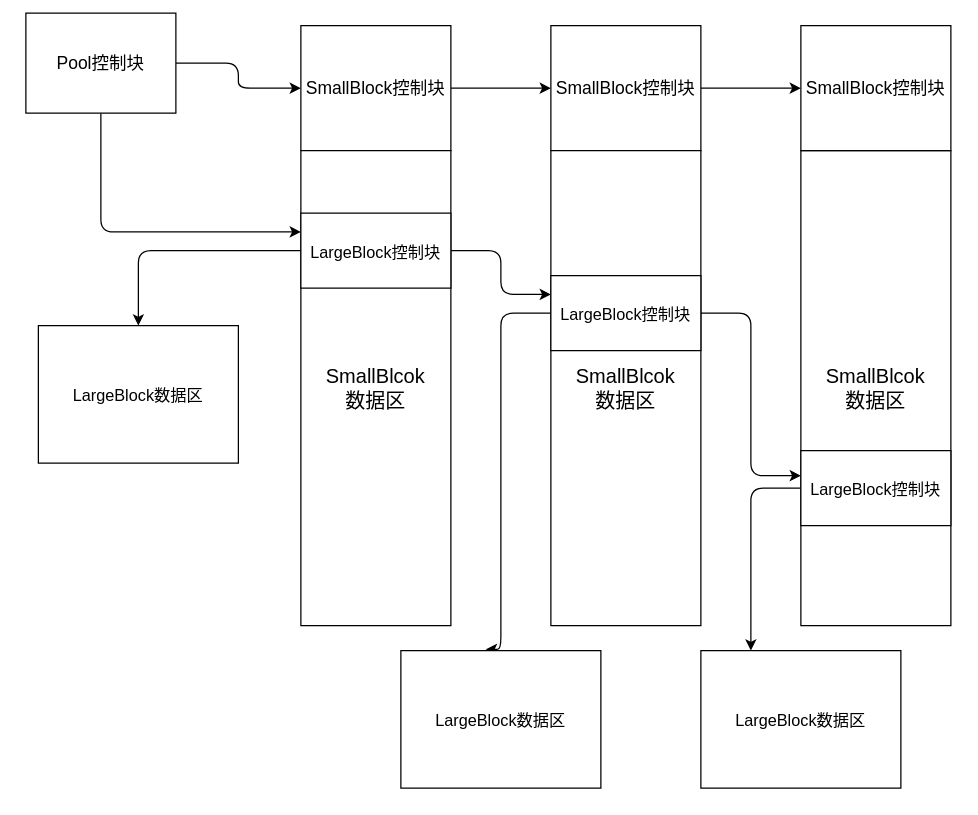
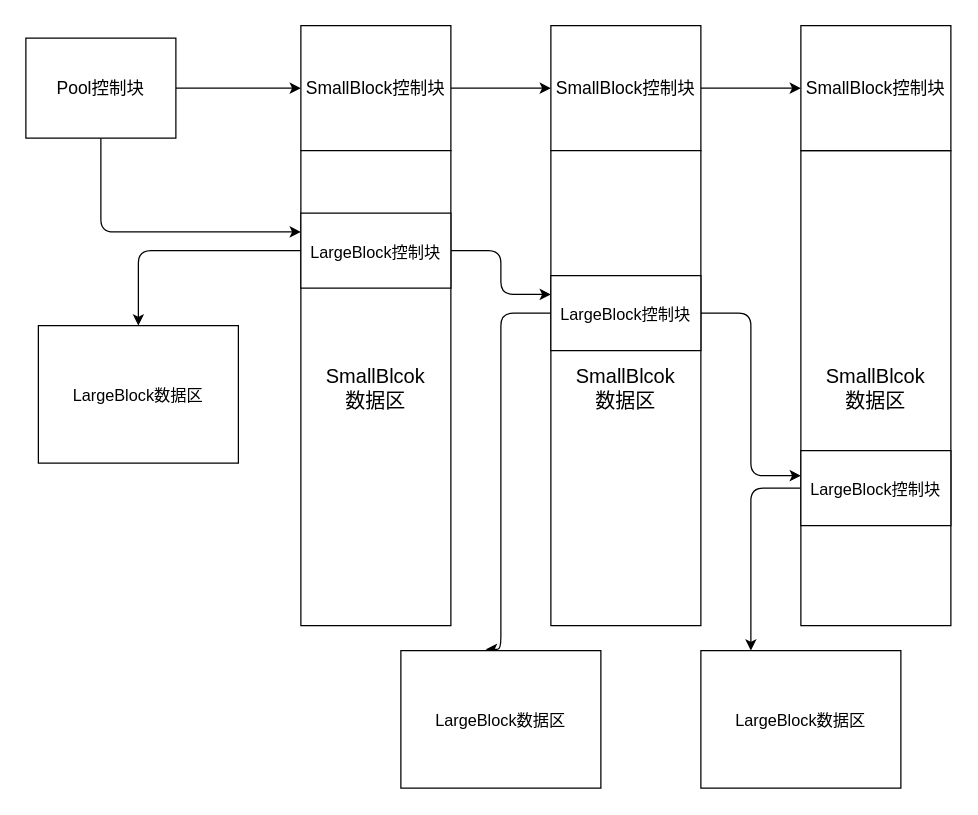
(101, 63) -> (101, 88)
